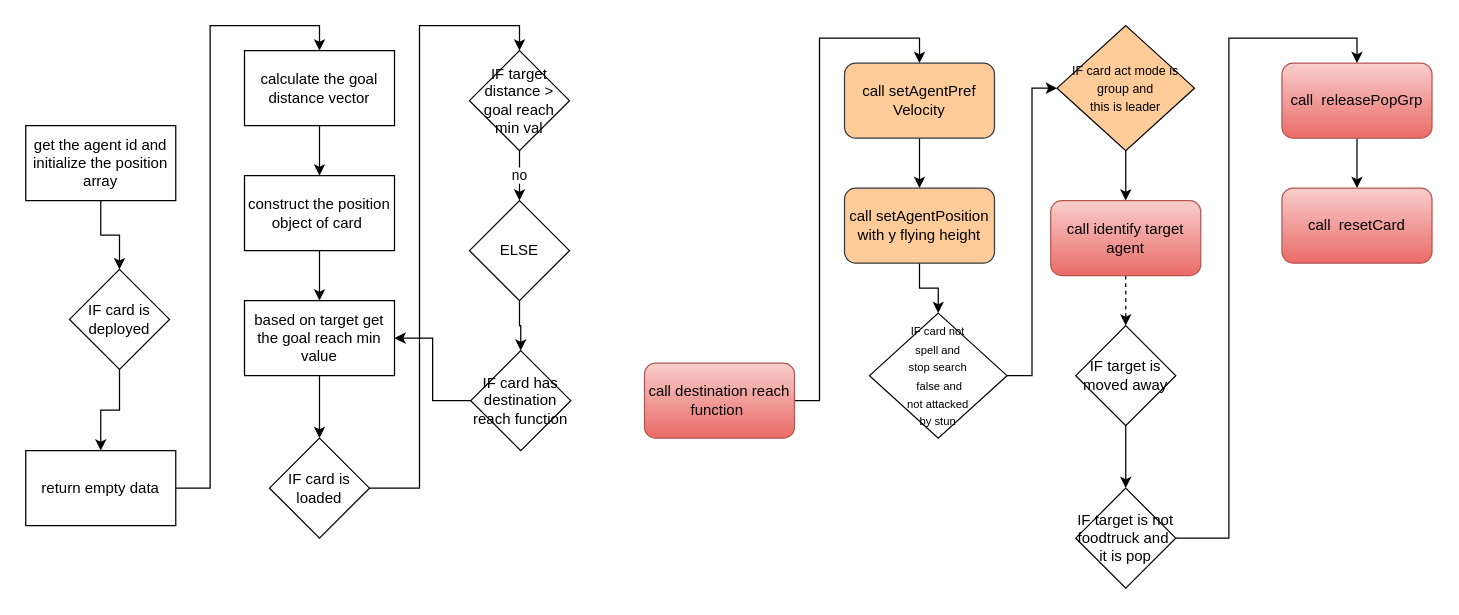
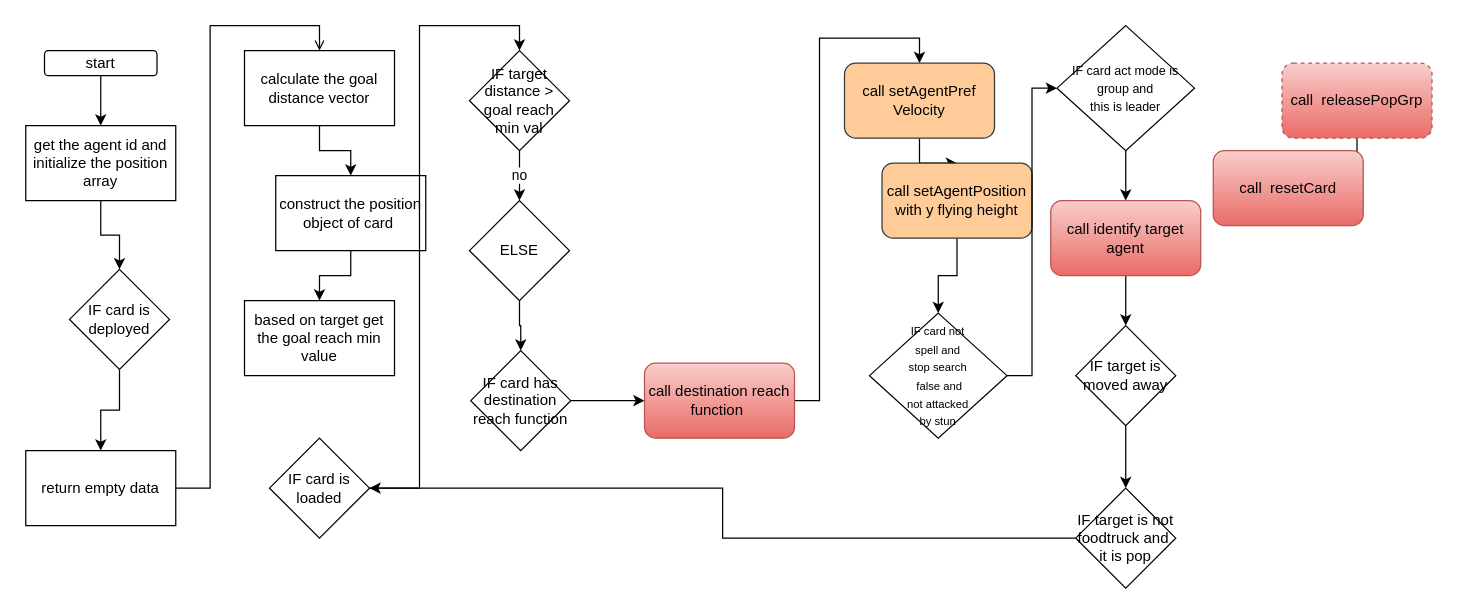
(319, 41) -> (319, 43)
none -> (101, 63)
(1126, 88) -> (1126, 88)
none -> (101, 97)
(1357, 101) -> (1357, 101)
(319, 213) -> (351, 213)
(919, 226) -> (957, 201)
(1357, 226) -> (1288, 188)
(1229, 242) -> (724, 538)
(1126, 296) -> (1126, 296)
(433, 373) -> (603, 401)
(319, 403) -> none
